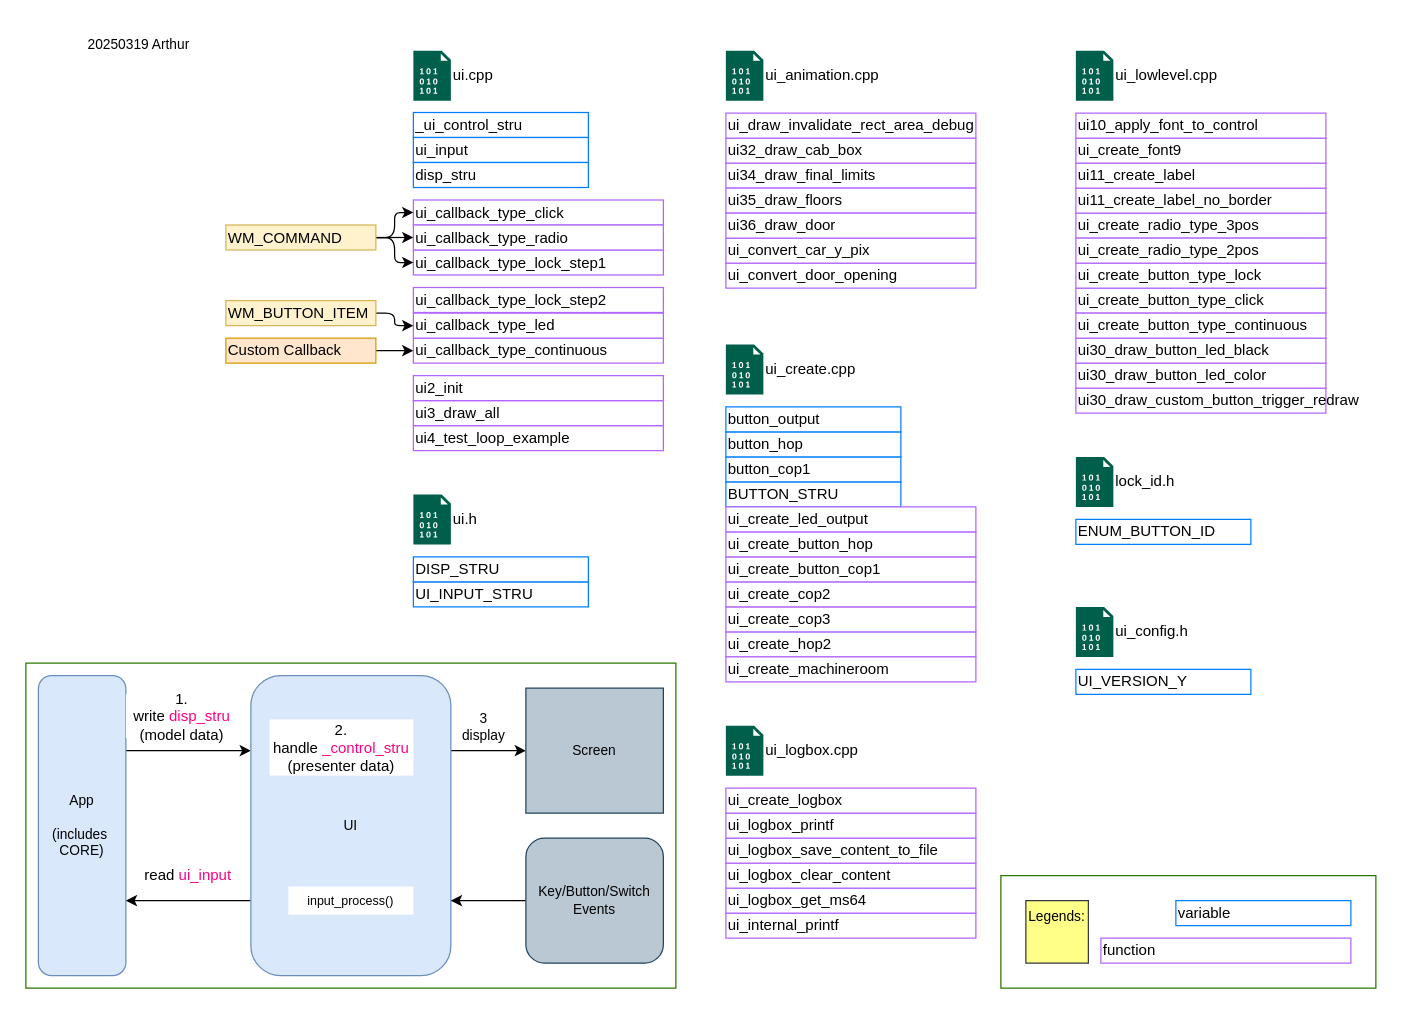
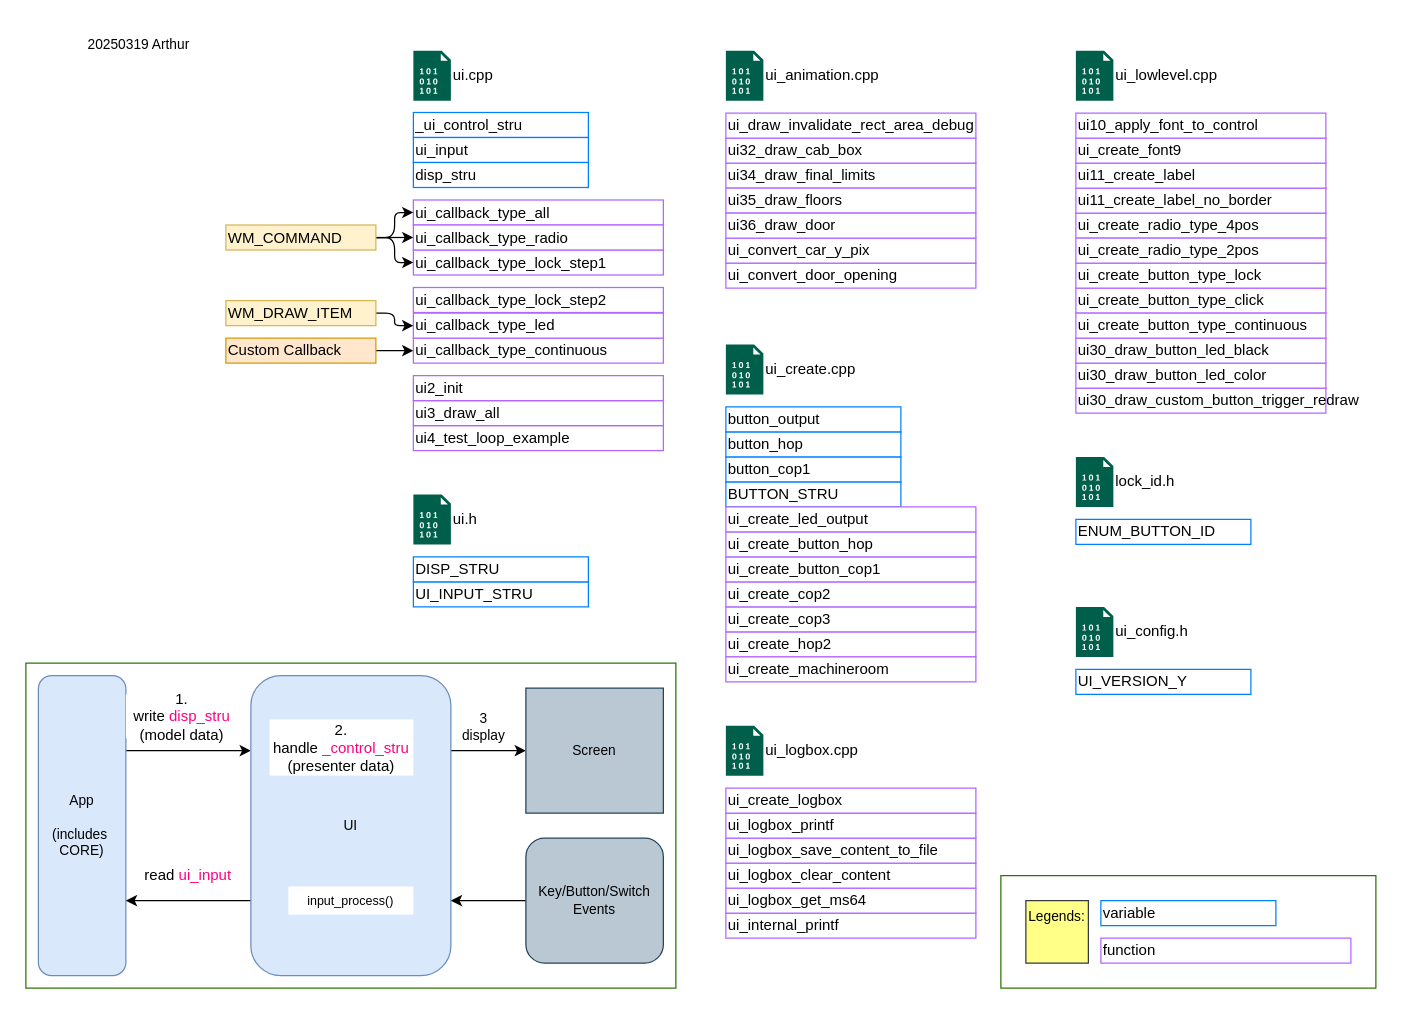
(498, 213) -> (490, 213)
(1179, 226) -> (1179, 226)
(287, 313) -> (279, 313)
(1263, 913) -> (1188, 913)
